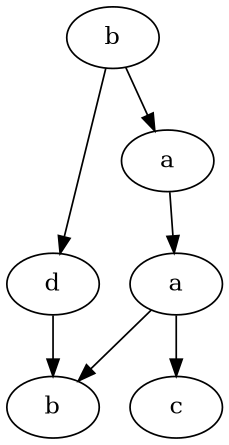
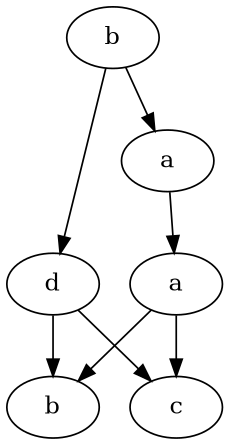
none -> (107, 338)
